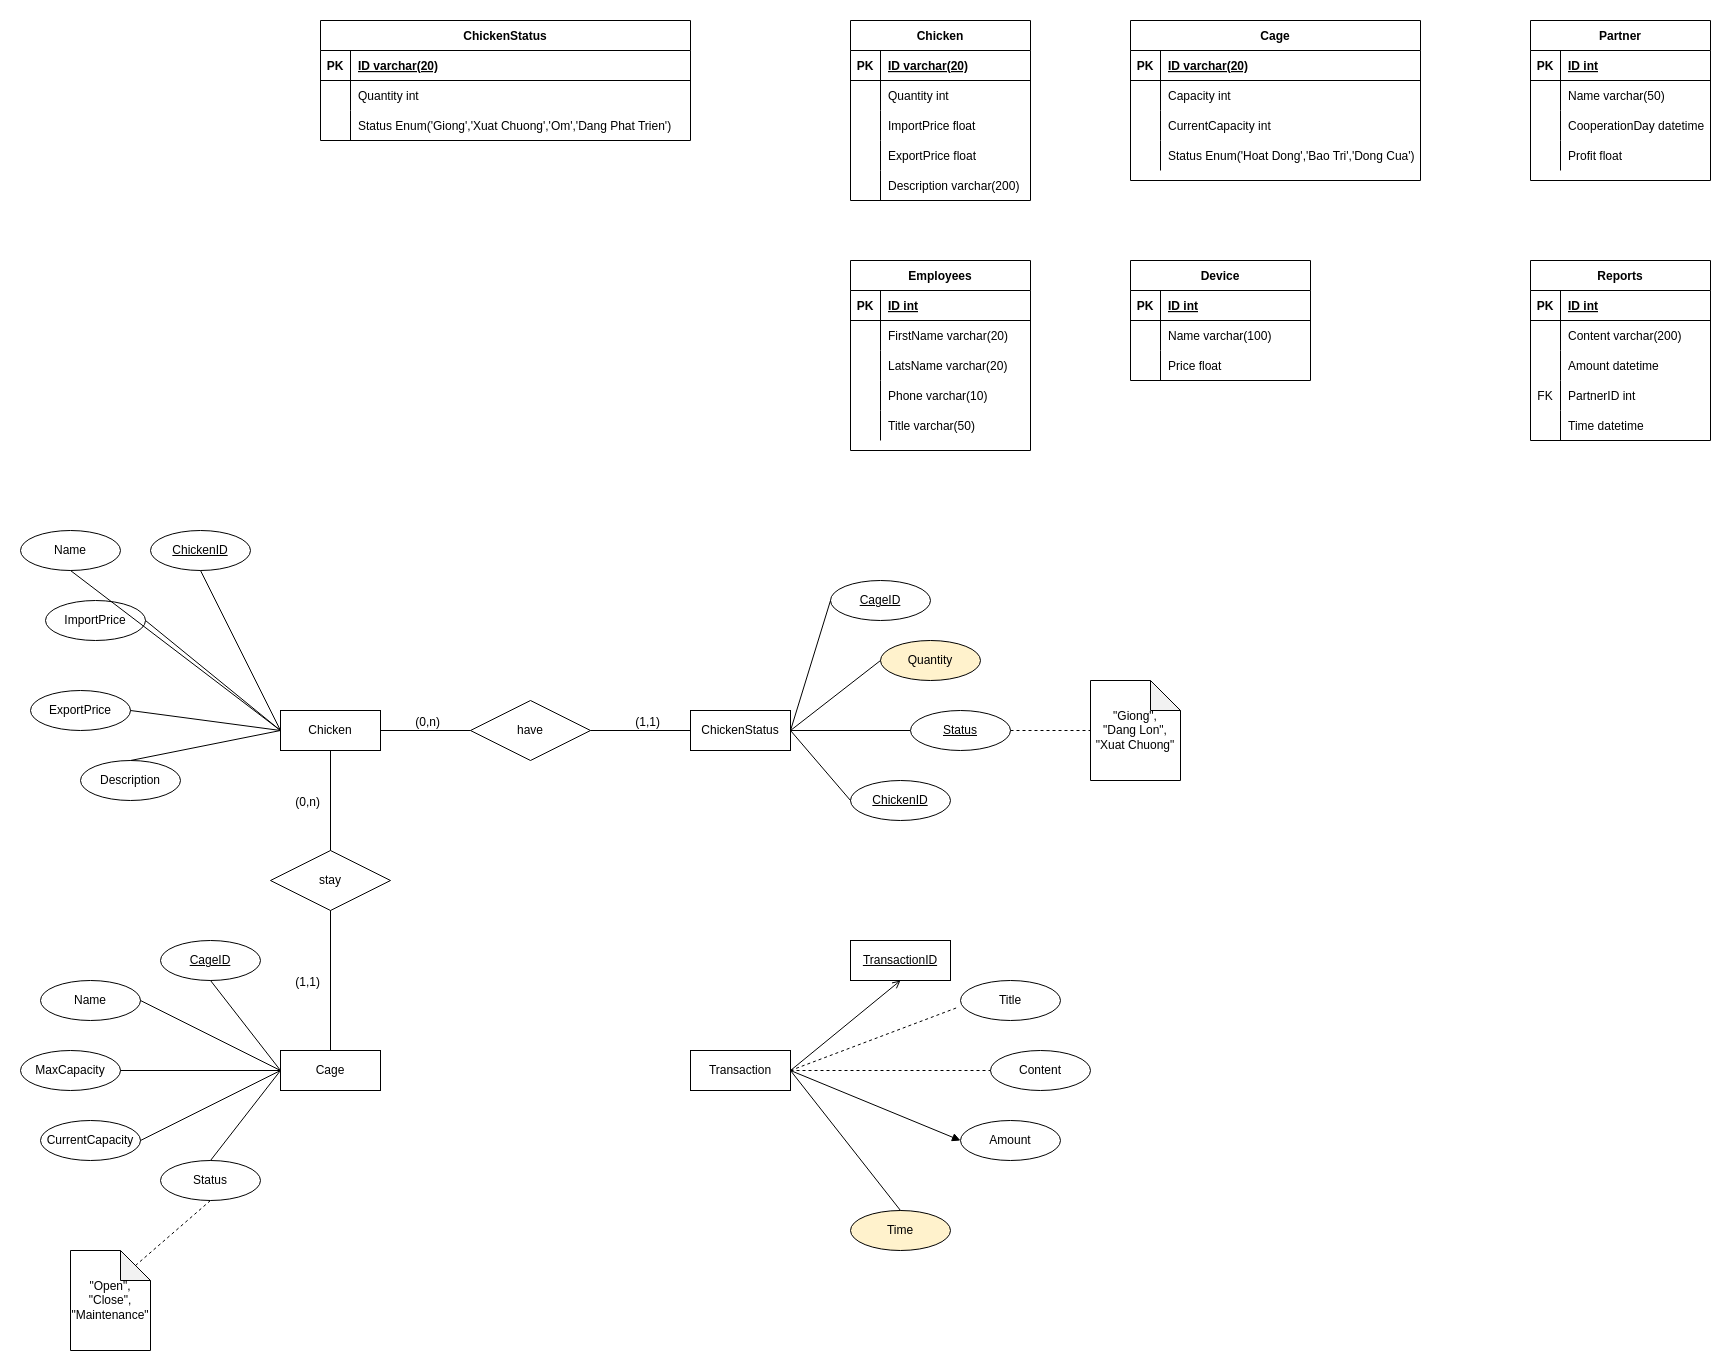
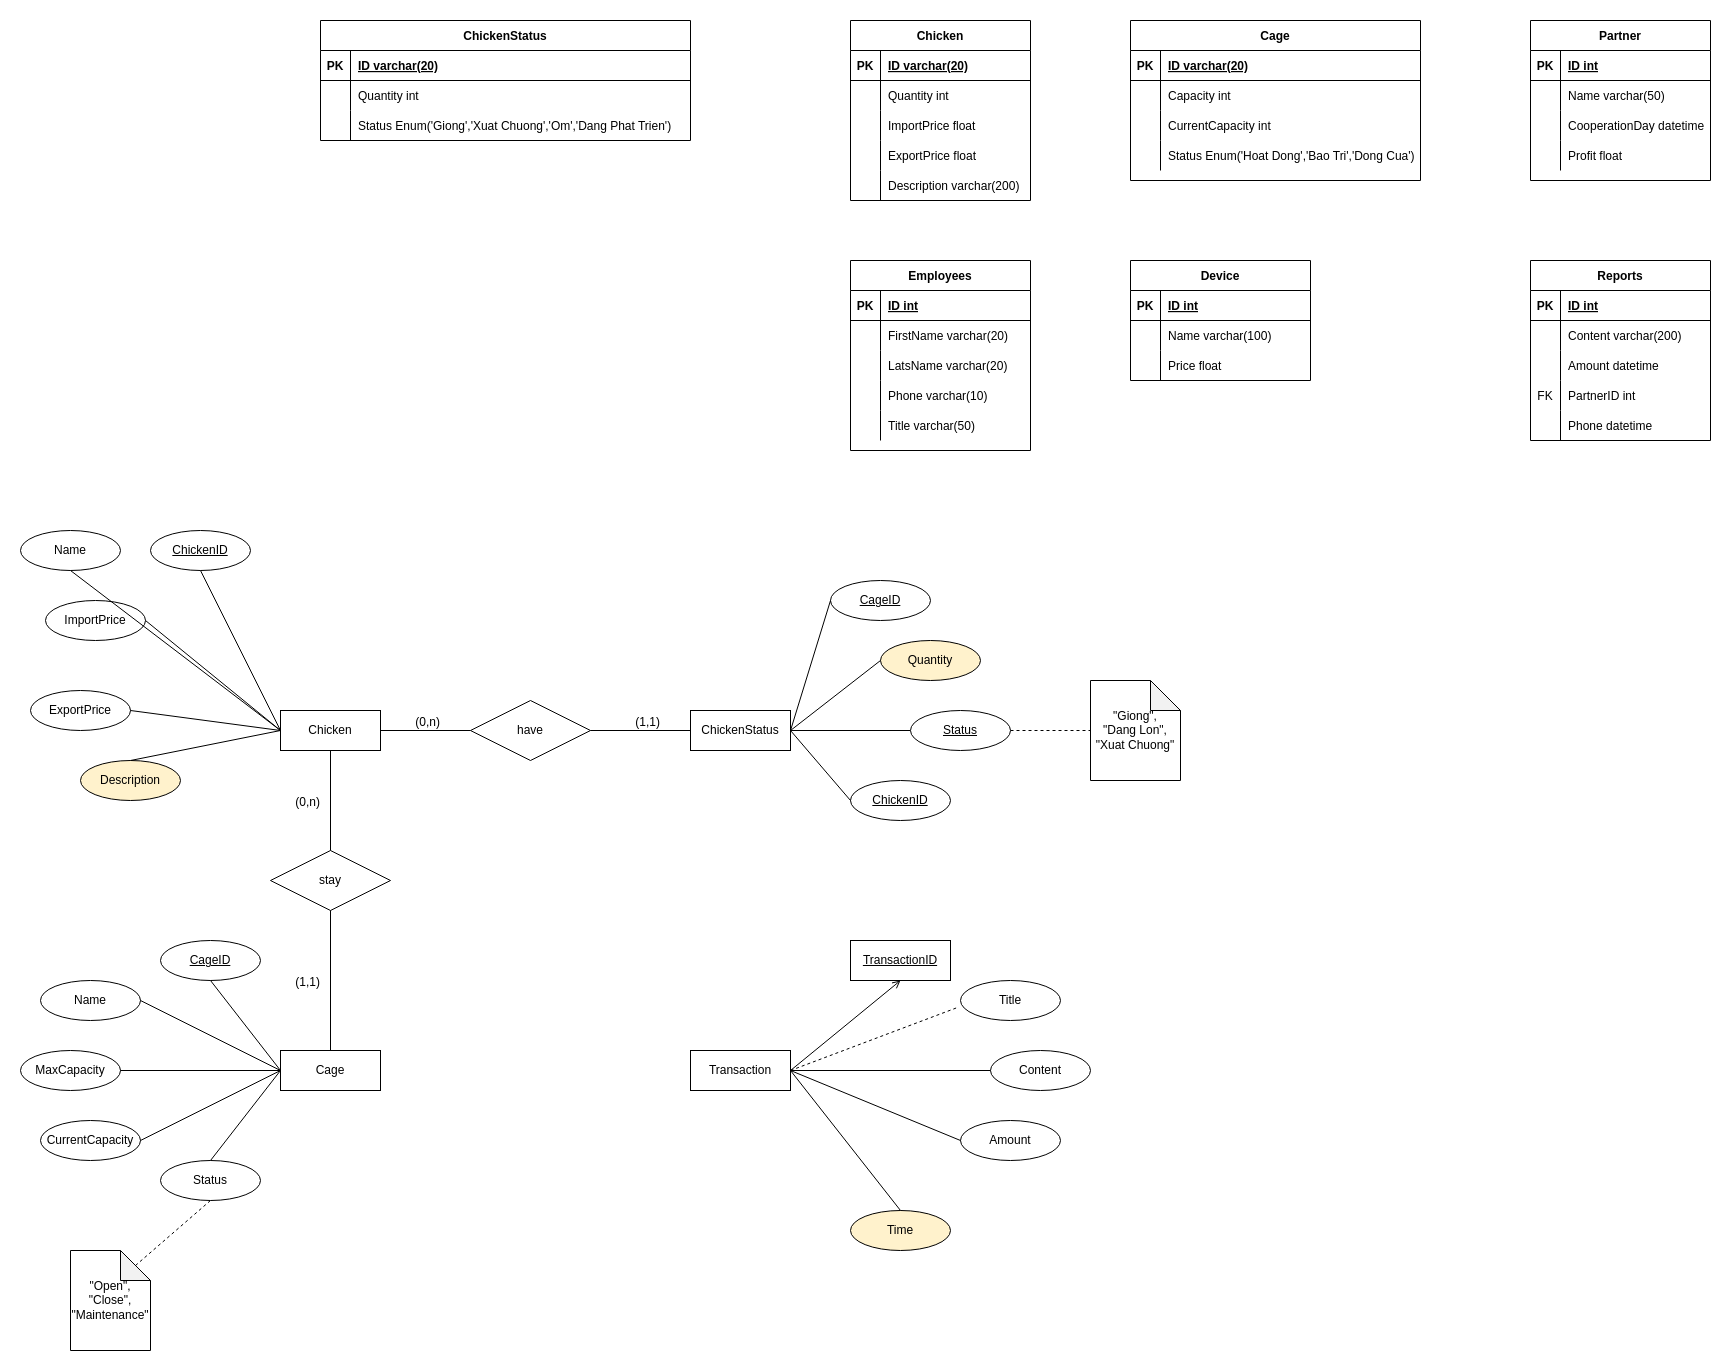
(1607, 426) -> (1612, 426)
(131, 781) -> (131, 781)
(892, 1071) -> (892, 1071)
(951, 1137) -> (955, 1138)
